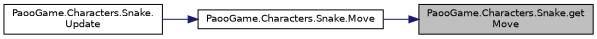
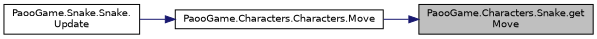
(83, 19) -> (72, 19)
(291, 19) -> (279, 19)
